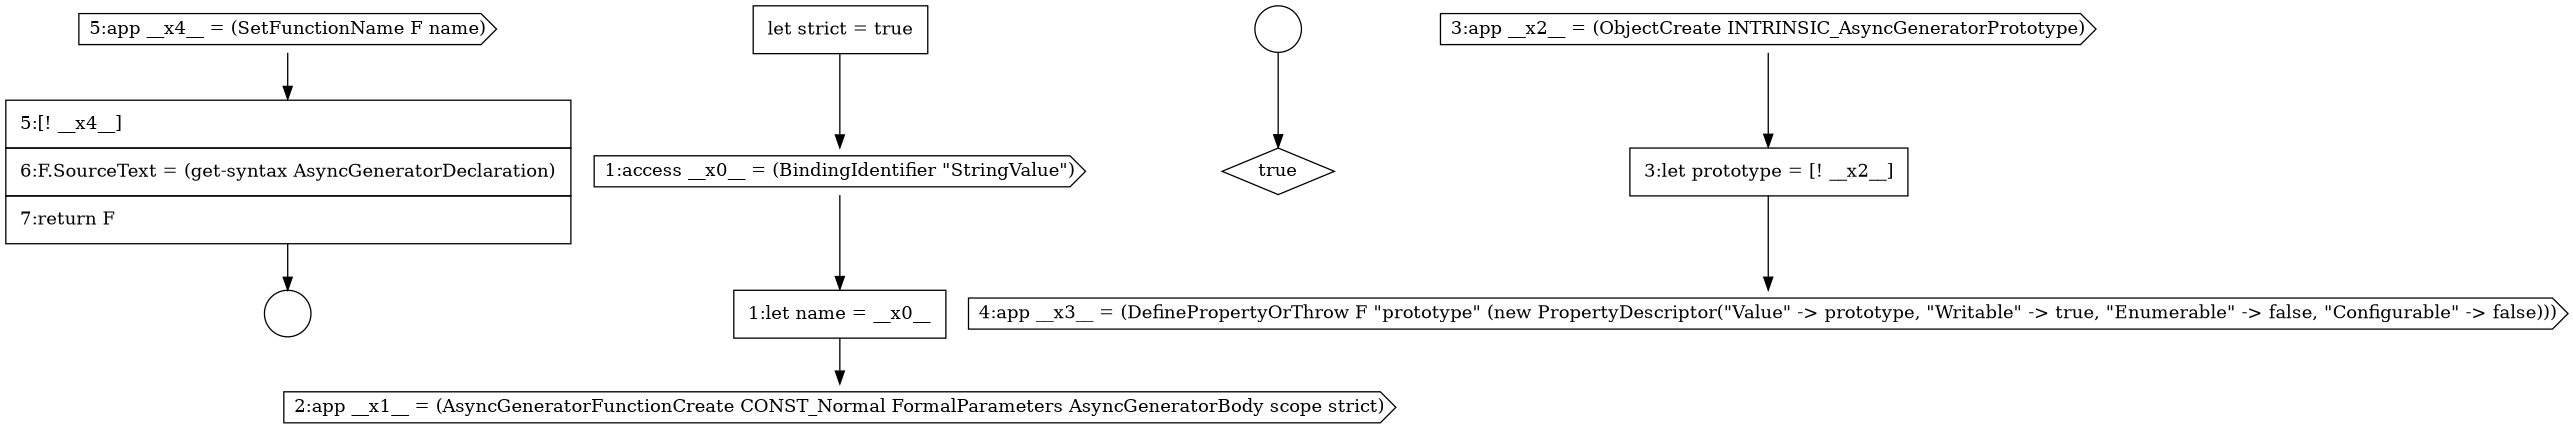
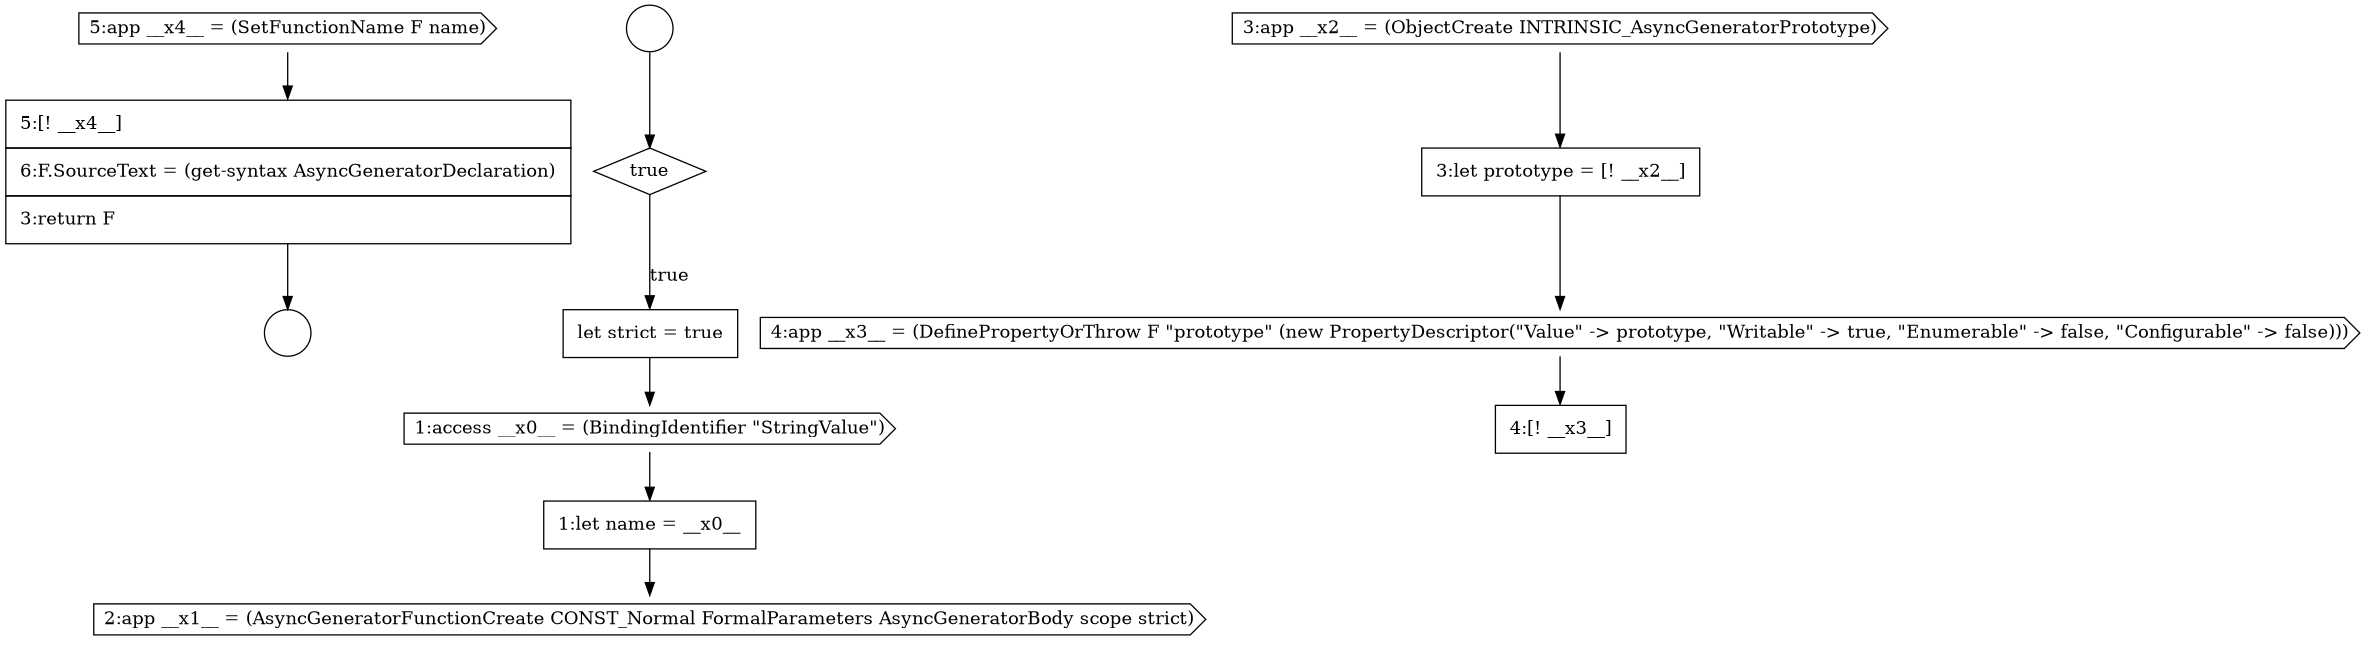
(68, 219) -> (68, 219)
none -> (650, 245)
none -> (1560, 429)
